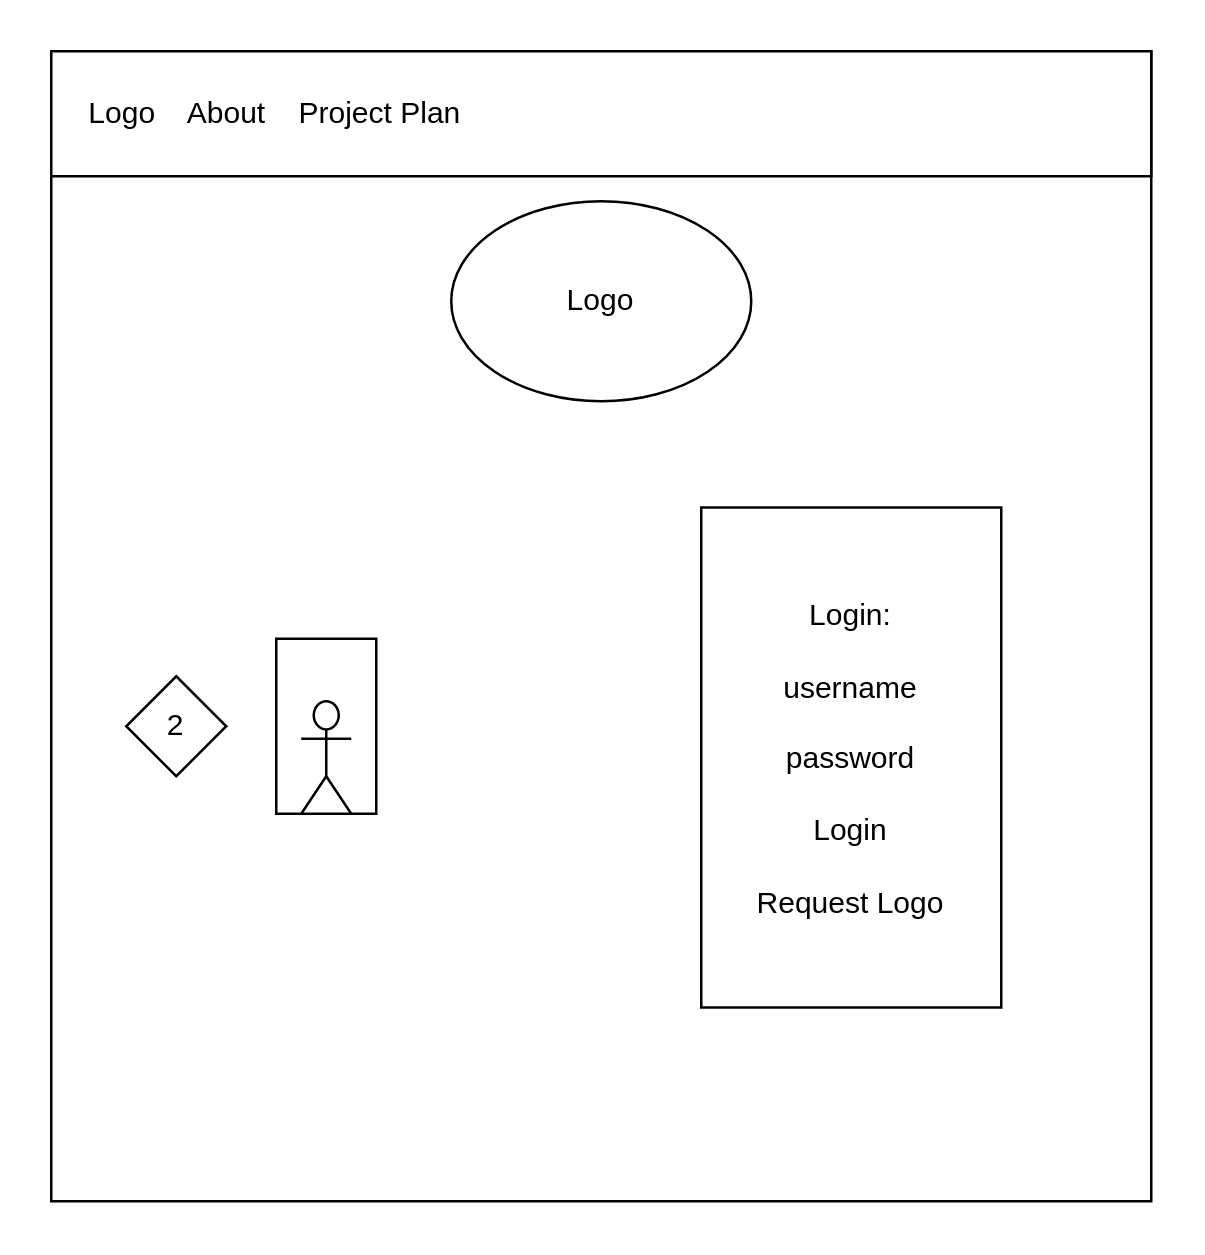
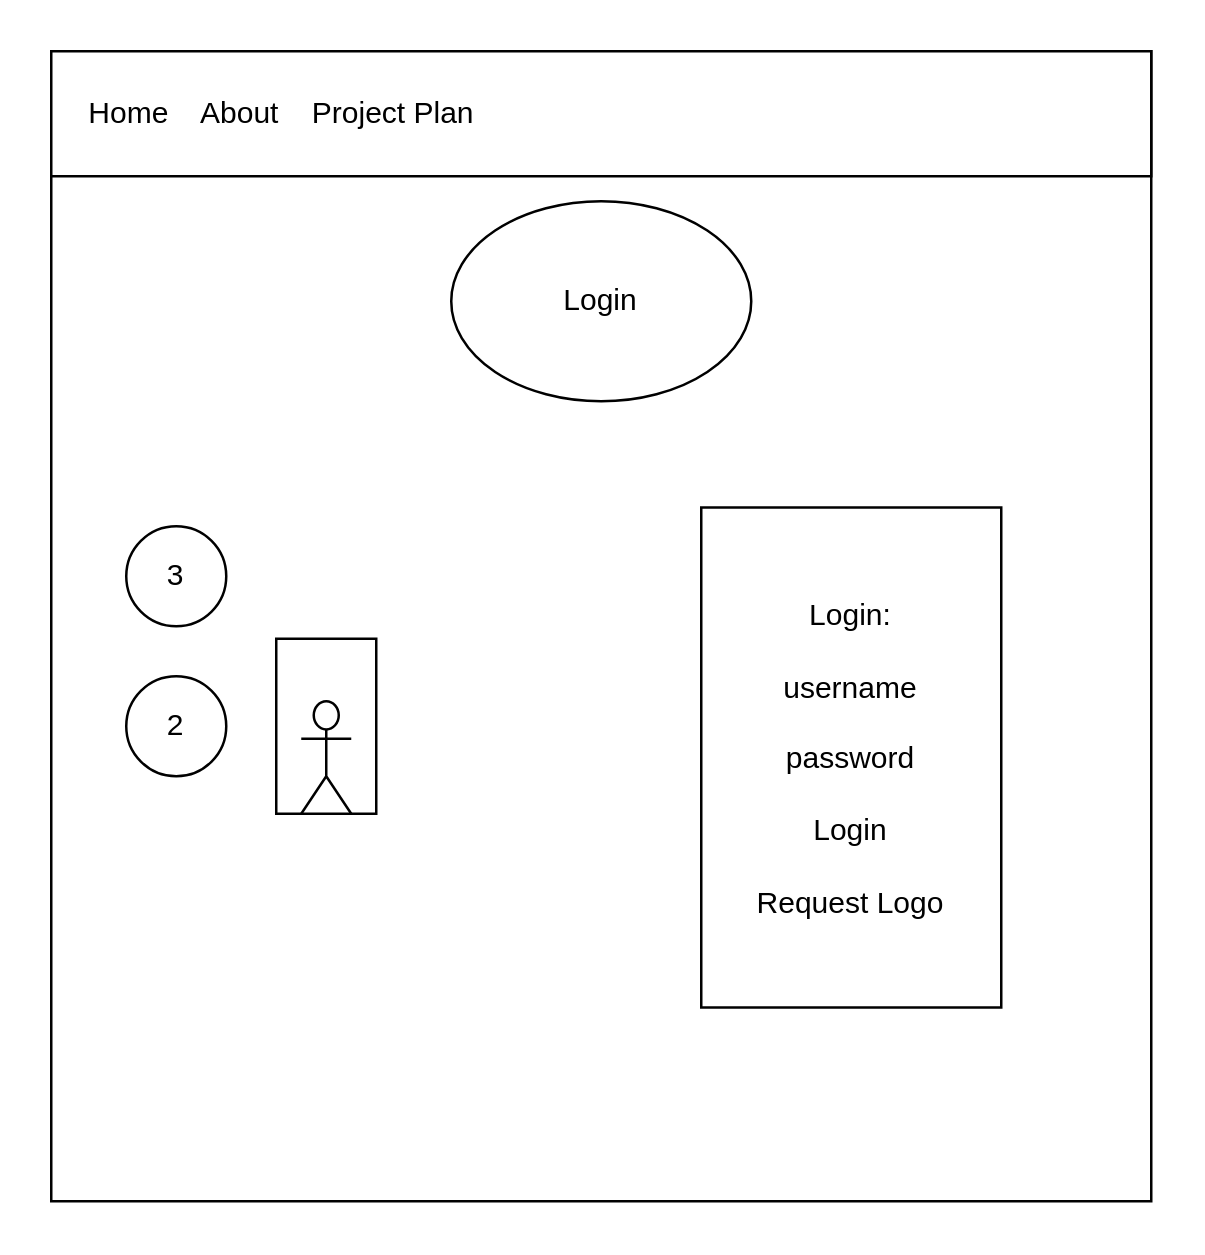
(276, 114) -> (276, 114)
(601, 301) -> (601, 301)
none -> (176, 576)
(176, 726) -> (176, 726)
